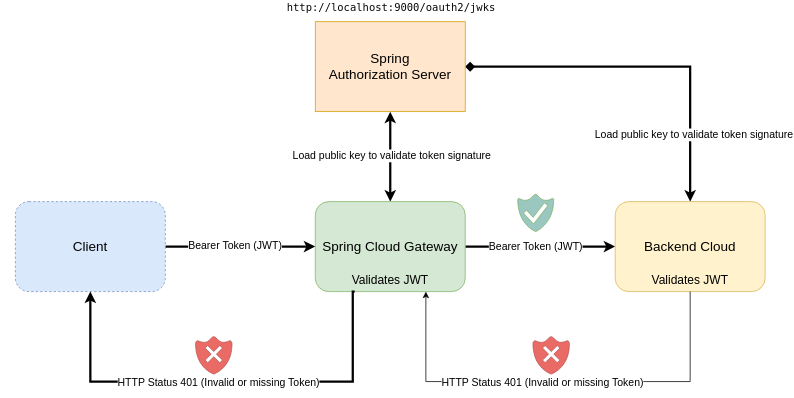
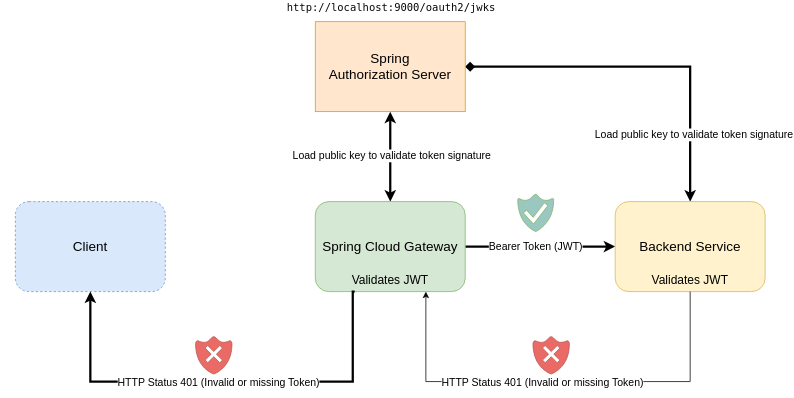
(237, 246) -> none
(690, 246) -> (690, 246)
